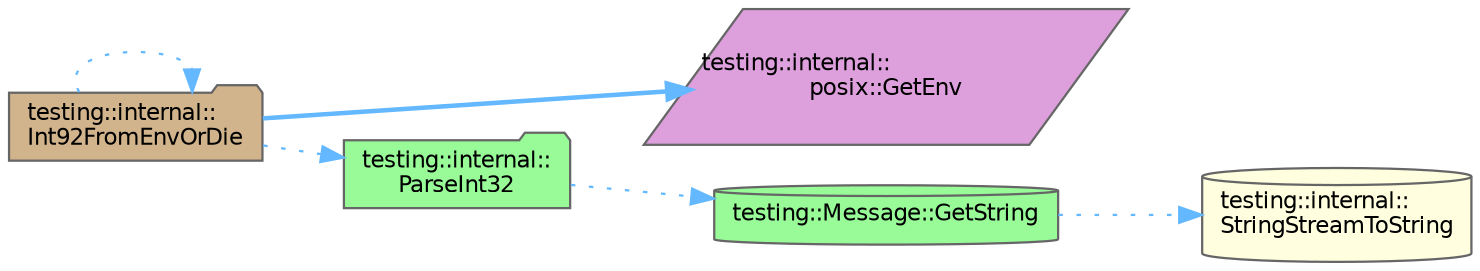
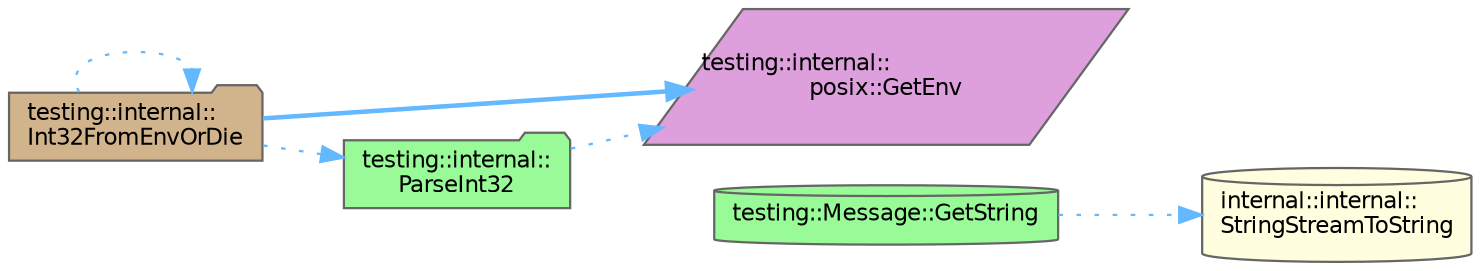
(136, 127) -> (136, 127)
(631, 191) -> (606, 141)
(1337, 215) -> (1337, 215)
